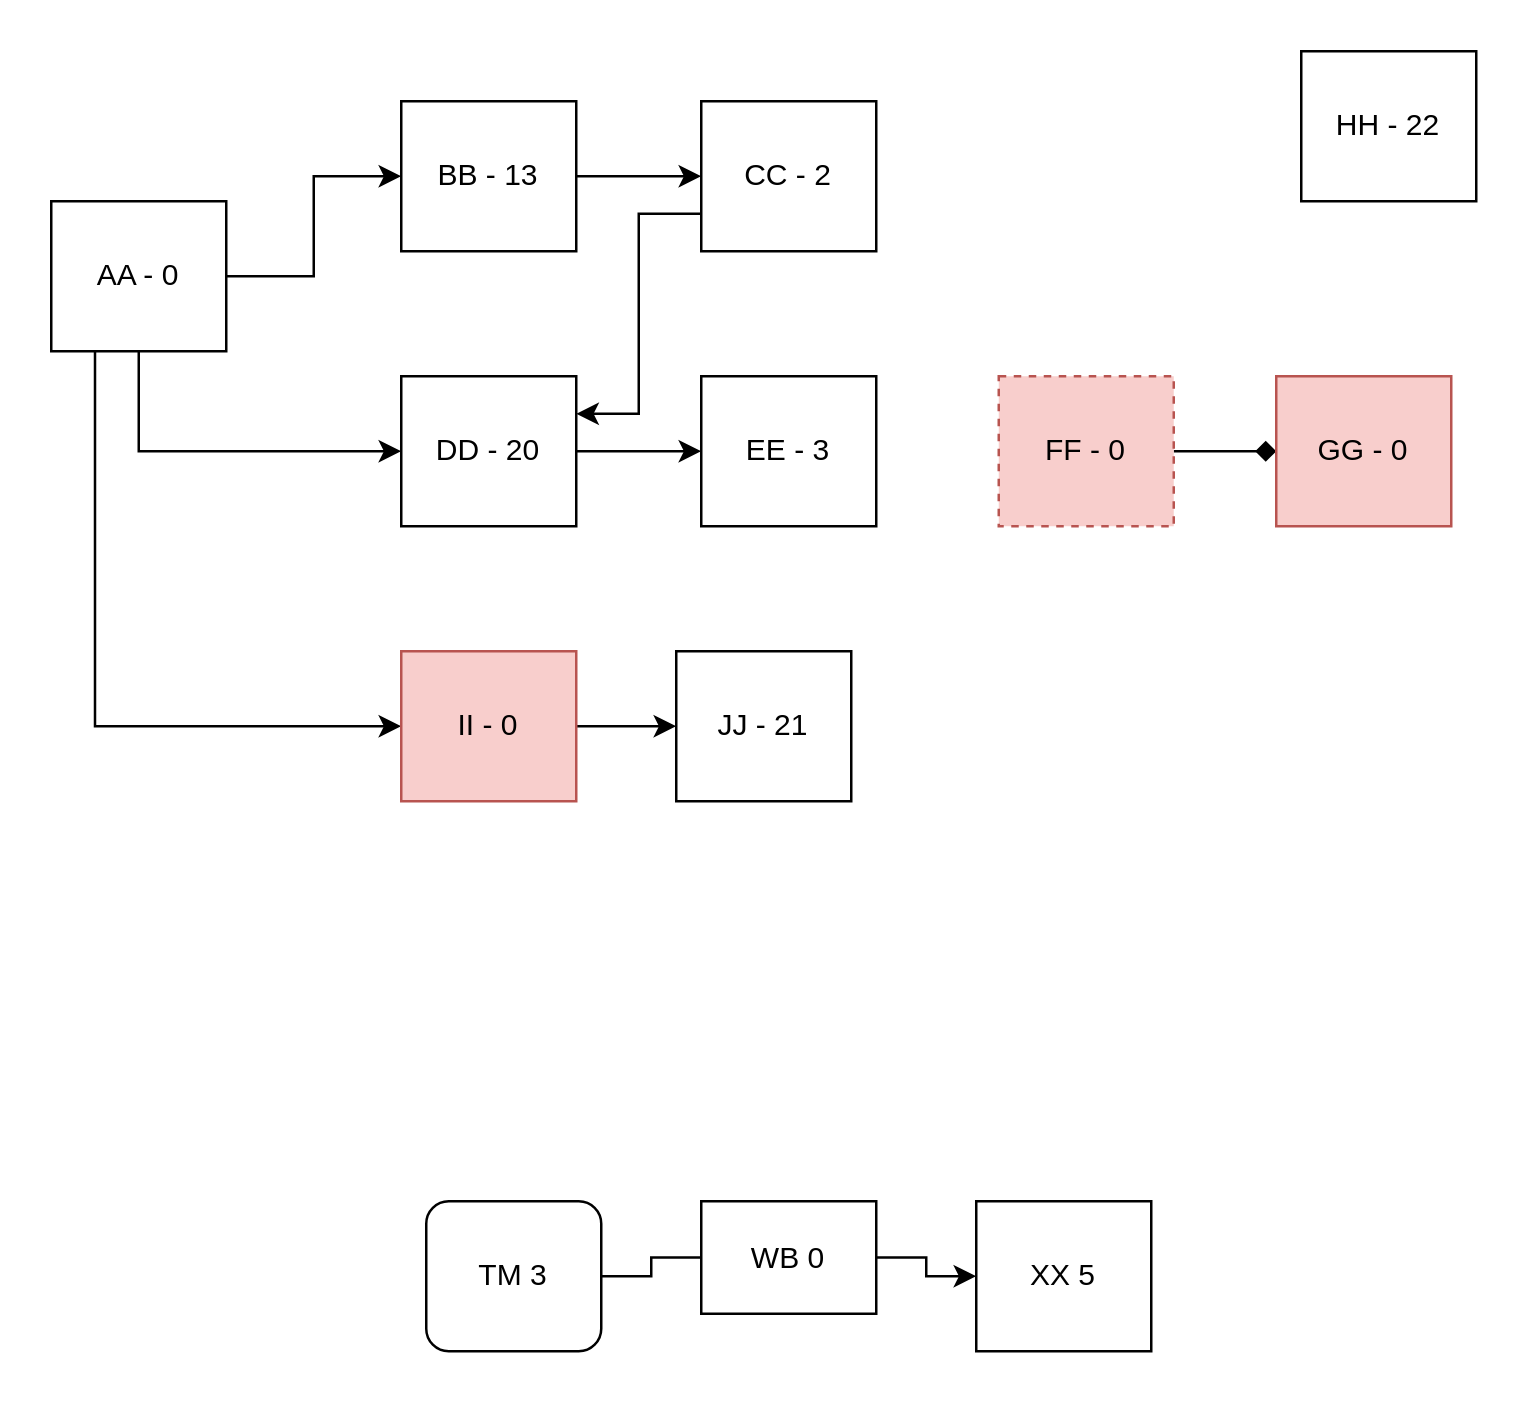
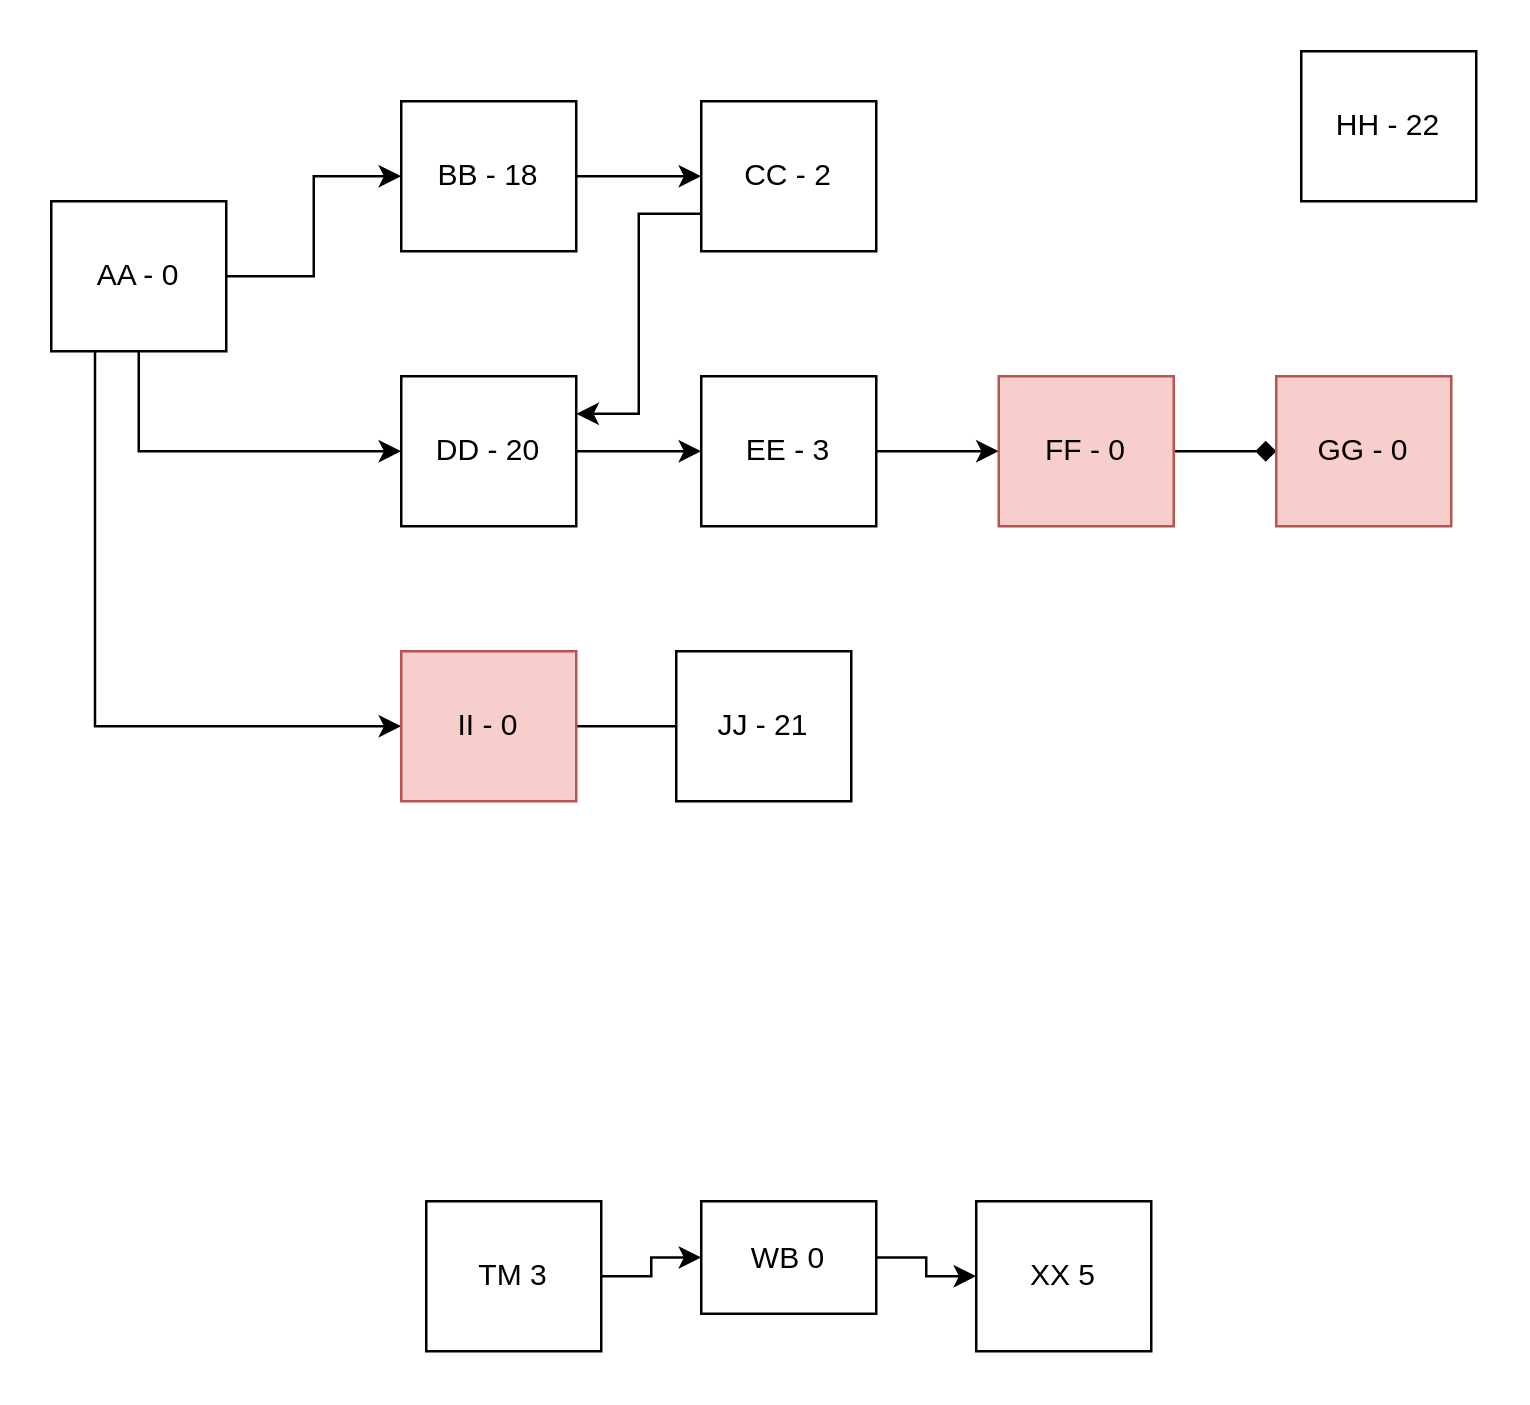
(489, 176) -> (489, 176)
none -> (930, 451)
(1086, 451) -> (1086, 451)
(658, 726) -> (665, 726)
(689, 1258) -> (682, 1258)
(514, 1276) -> (514, 1276)
